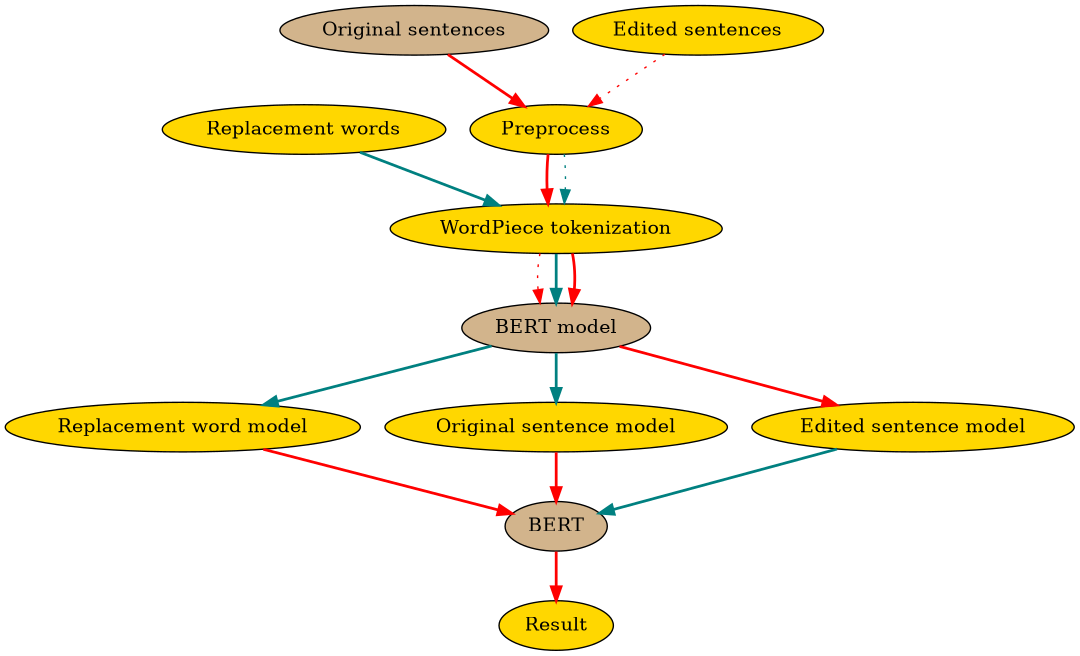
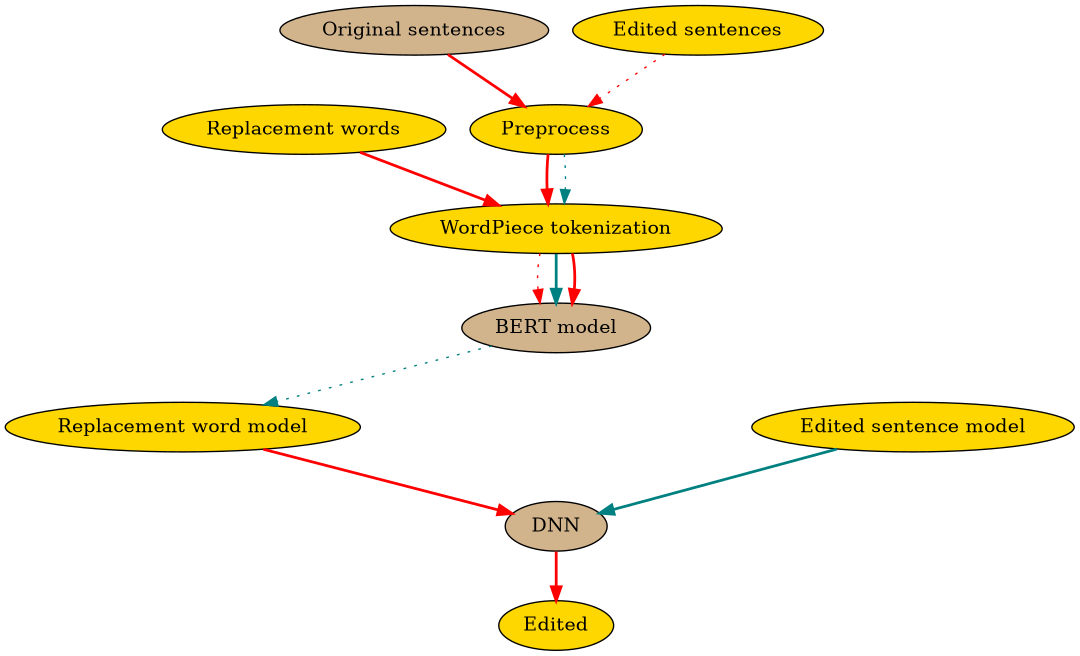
(423, 176) -> (423, 176)
(384, 374) -> (384, 374)
(721, 374) -> none
(556, 427) -> none
(556, 526) -> (556, 526)
(556, 626) -> (556, 626)
